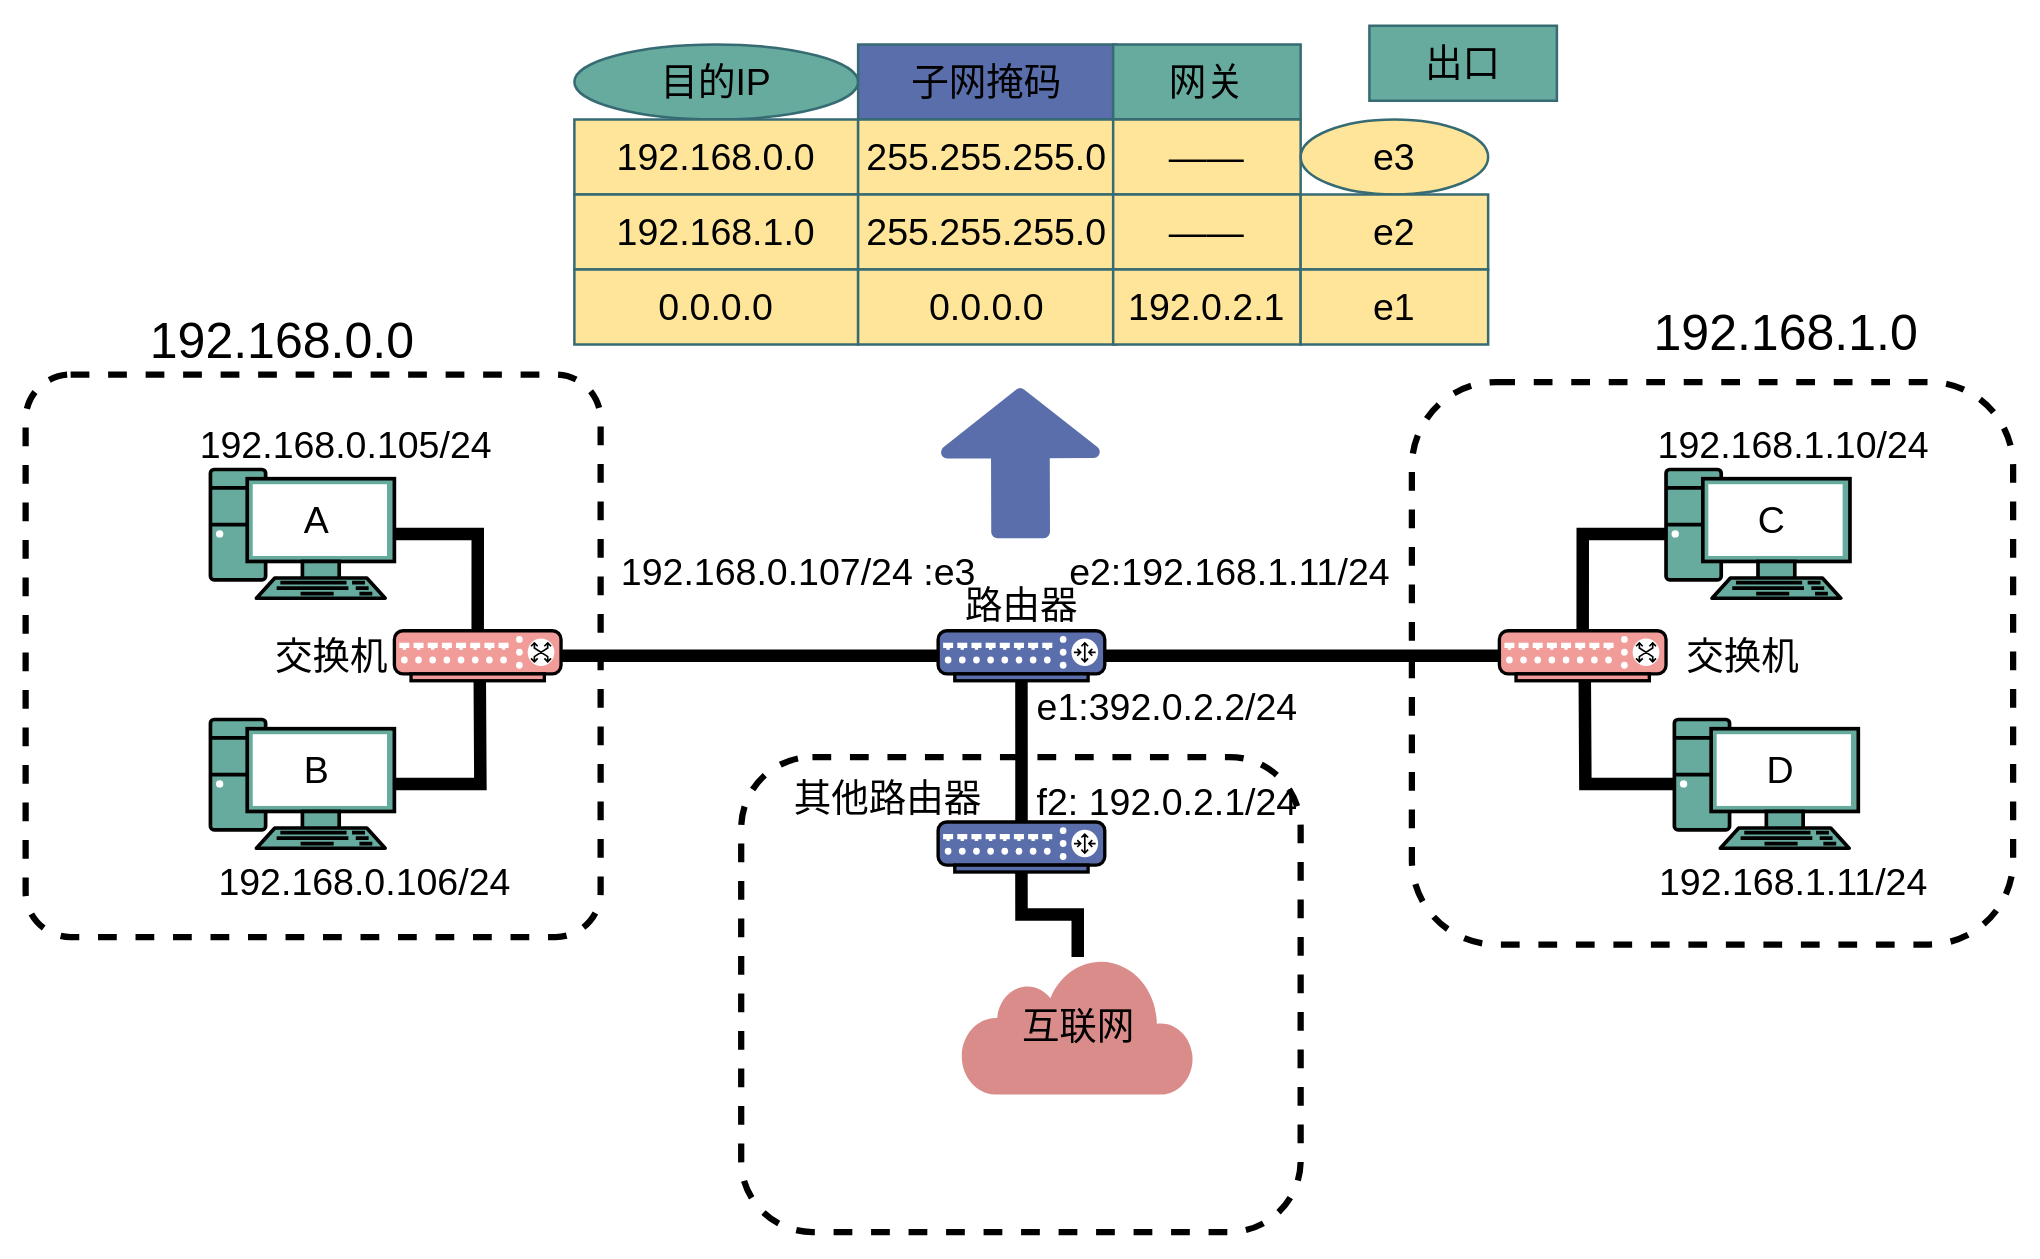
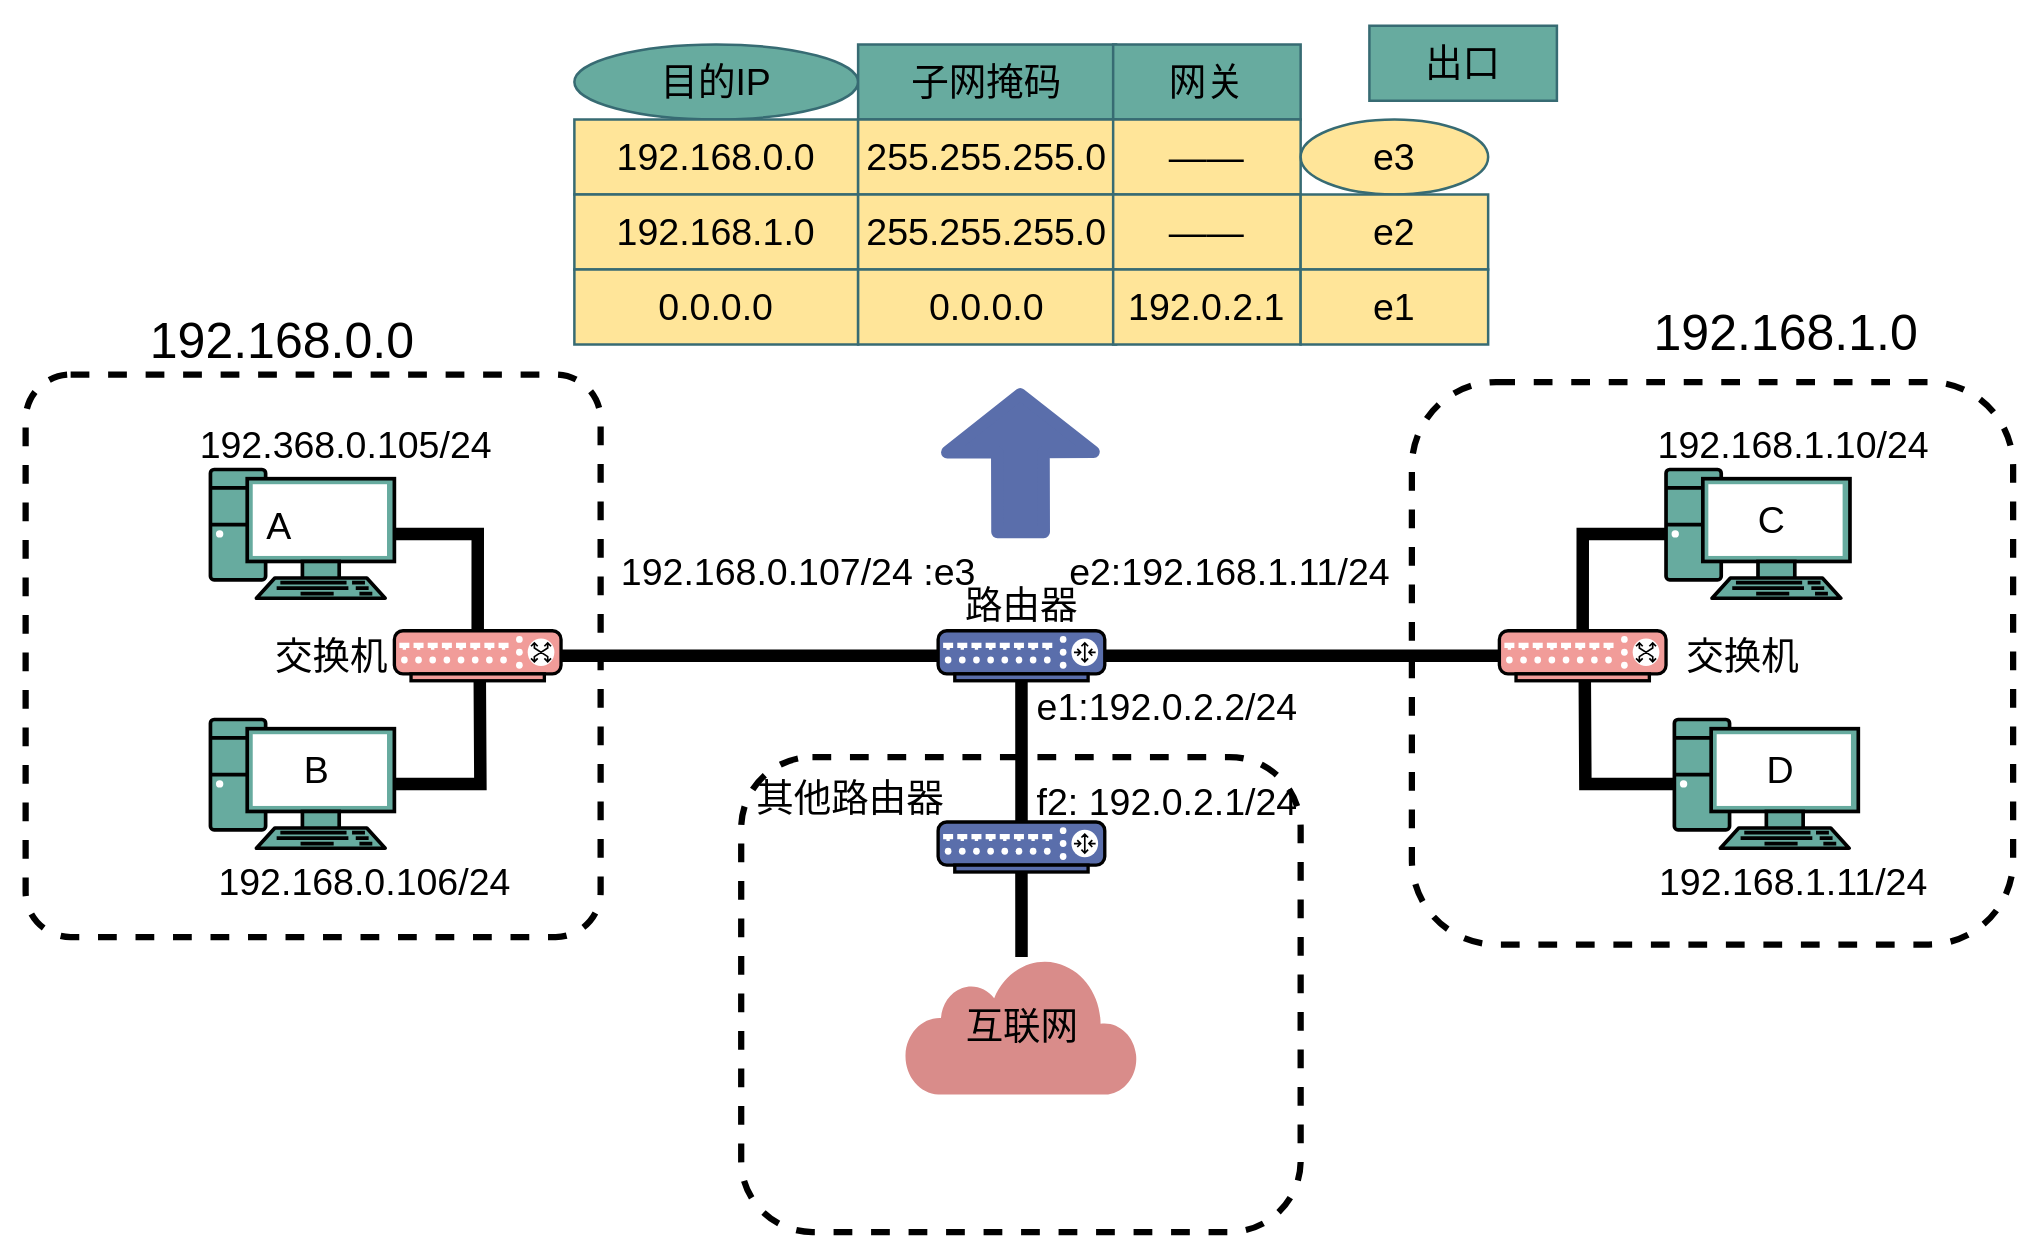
(987, 82) -> (987, 82)
(346, 444) -> (346, 444)
(317, 519) -> (279, 526)
(1168, 707) -> (1168, 707)
(888, 798) -> (851, 798)
(1078, 1026) -> (1021, 1026)
